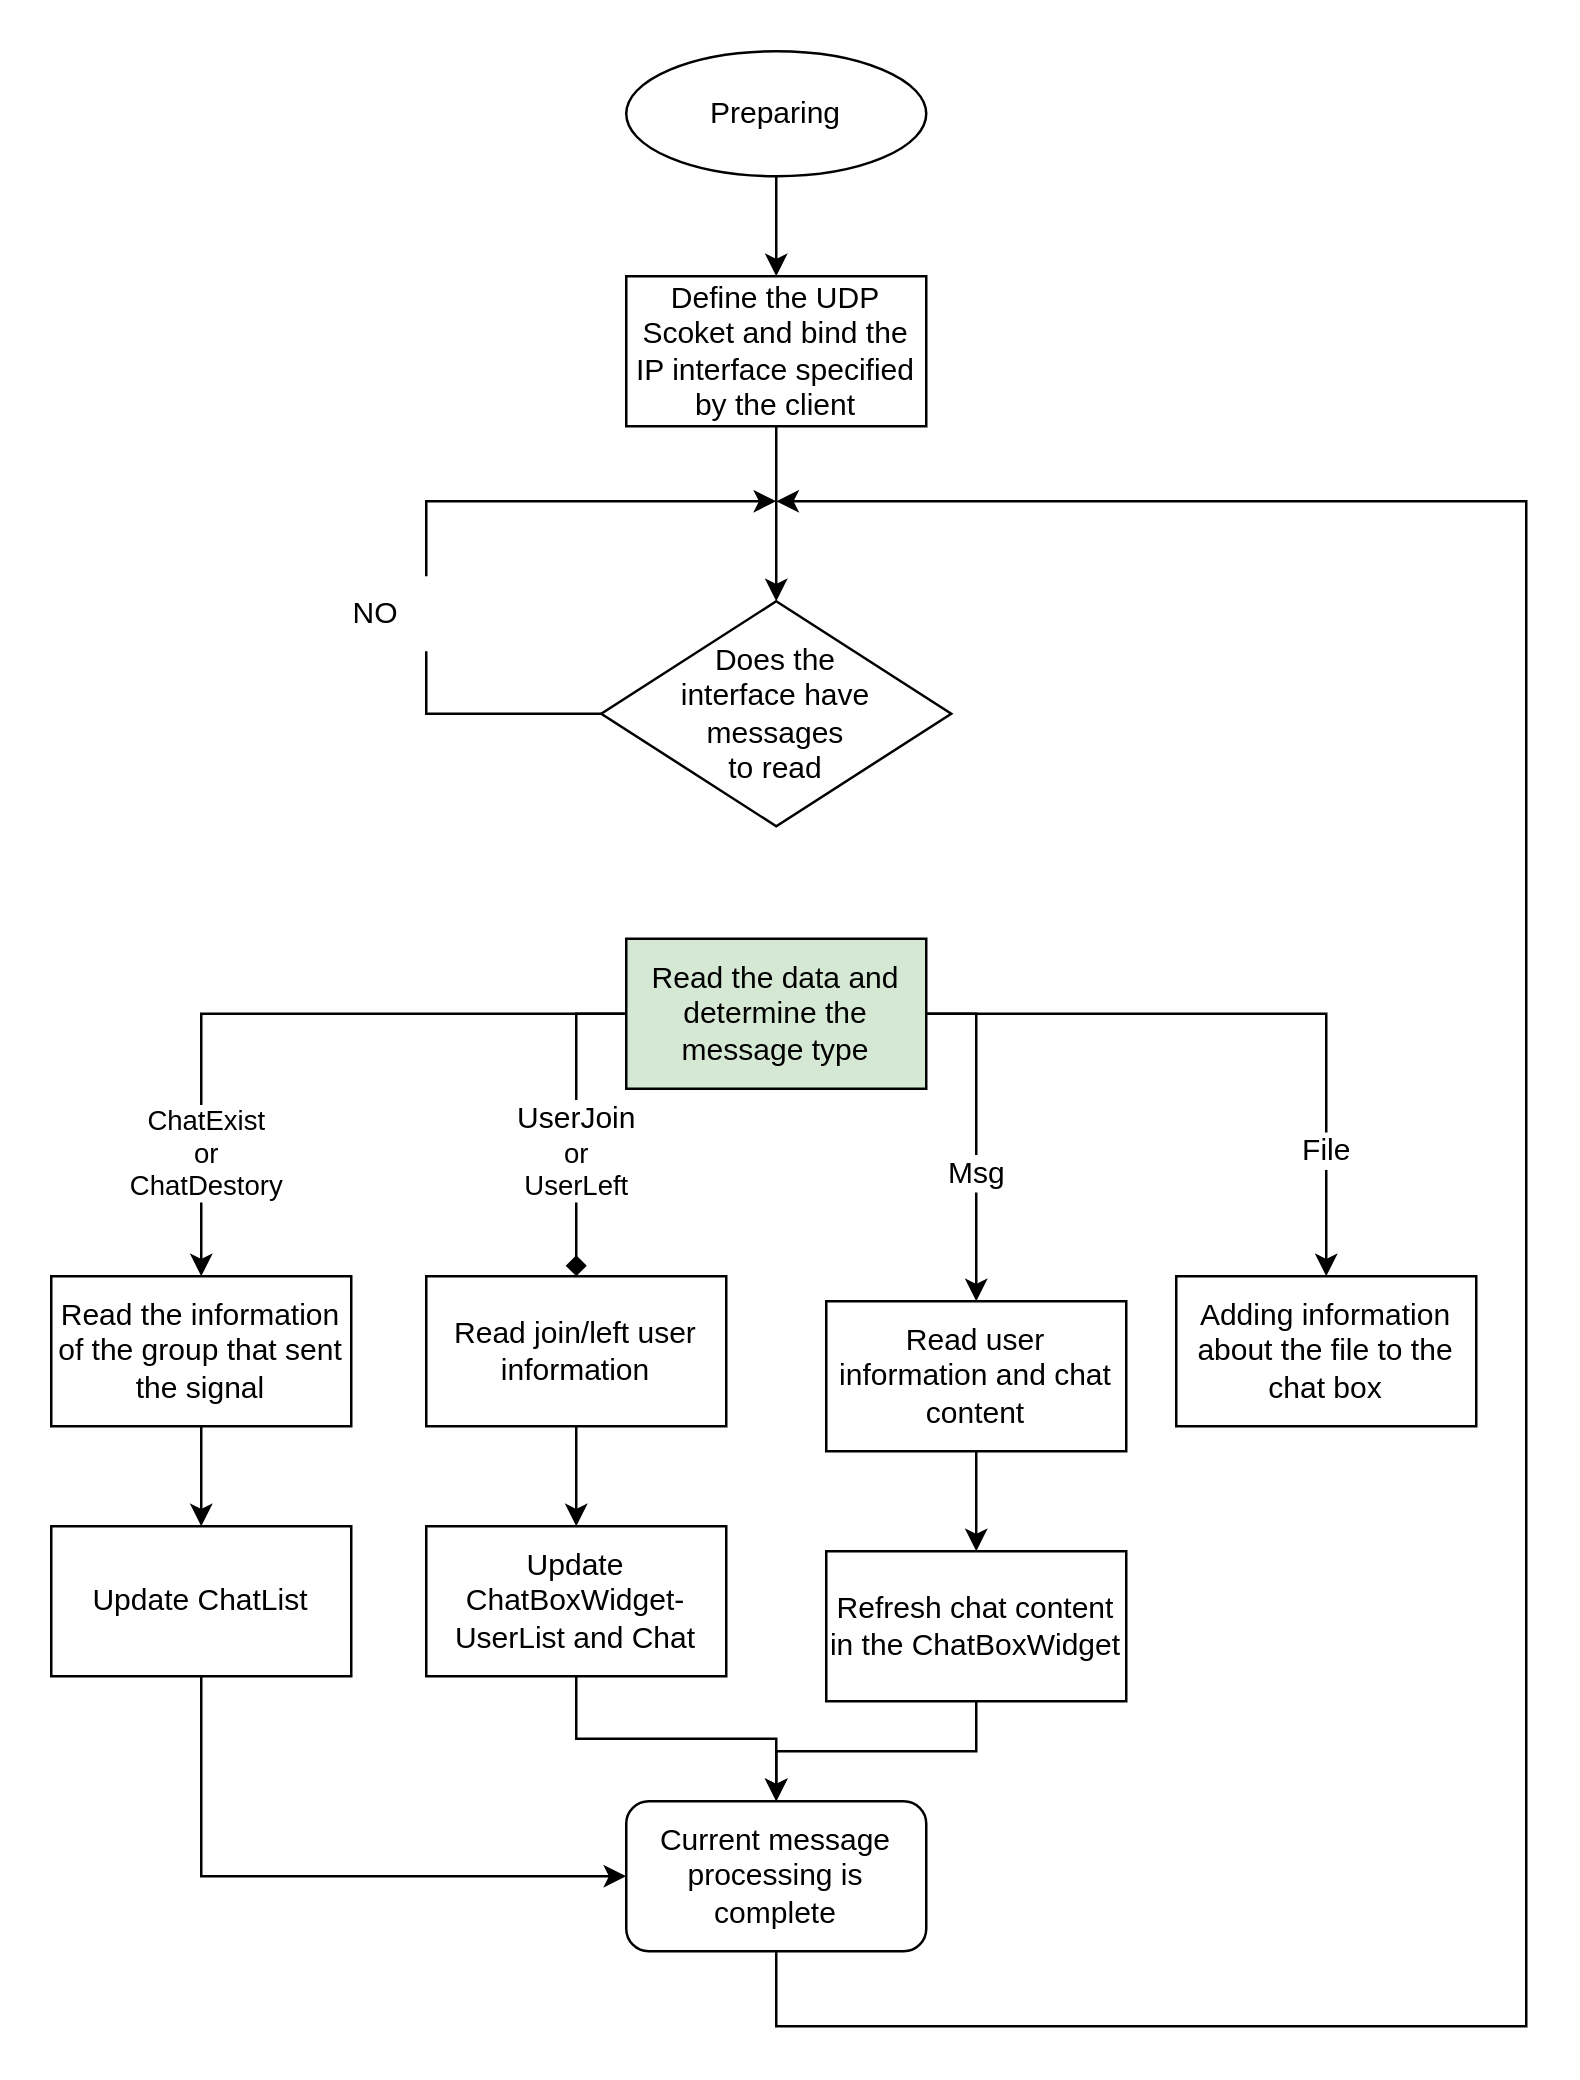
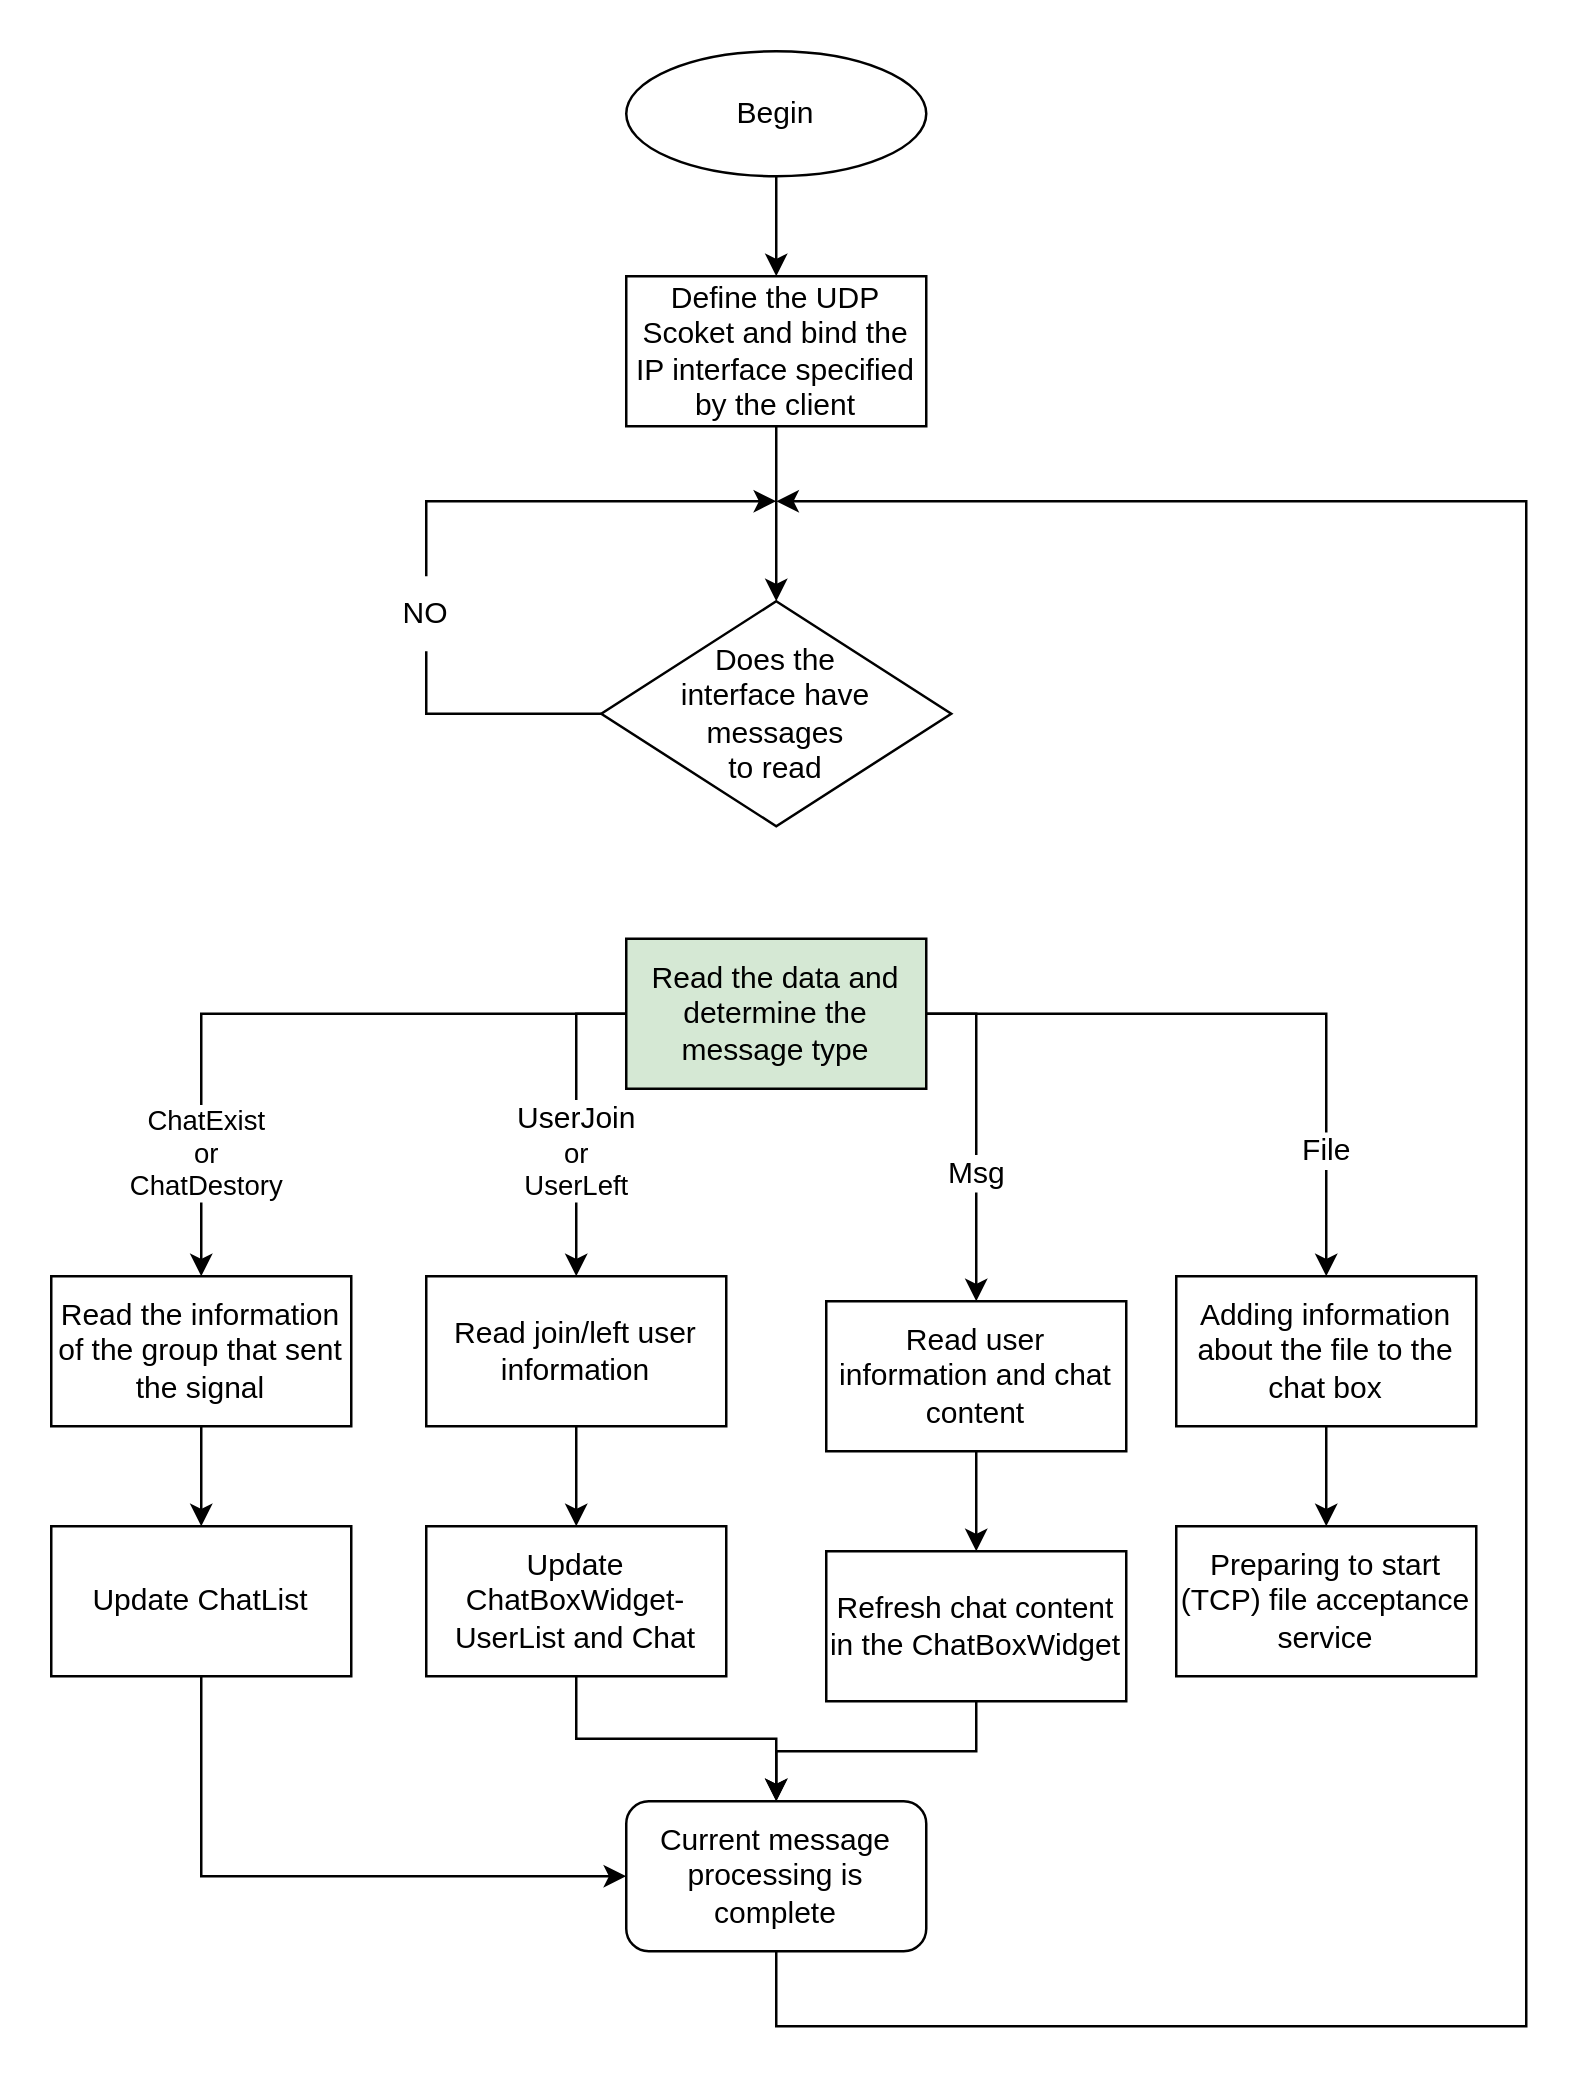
(776, 114) -> (776, 114)
(376, 614) -> (426, 614)
(576, 1256) -> (576, 1257)
none -> (1326, 1468)
none -> (1326, 1601)
